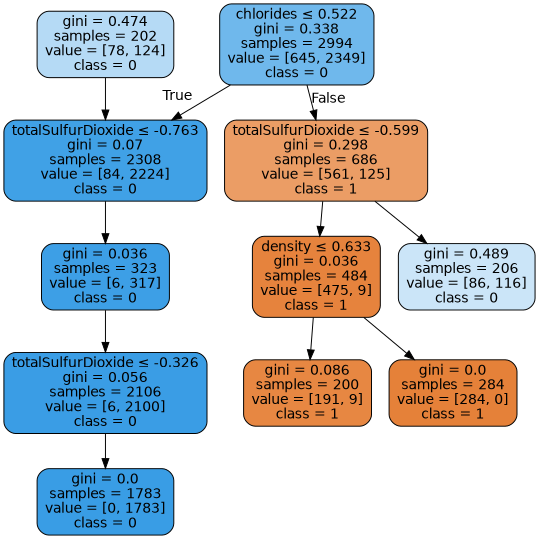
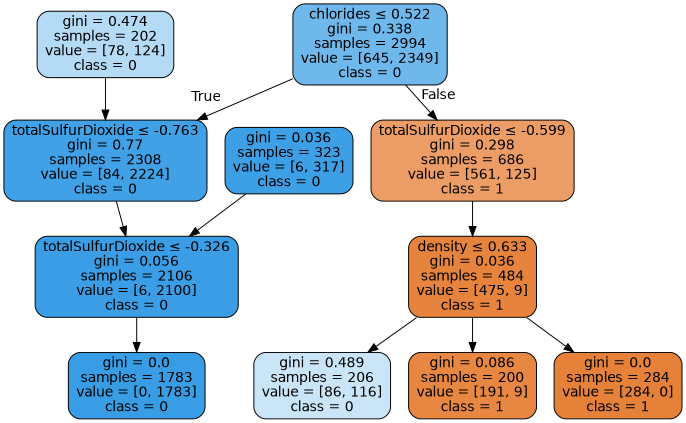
(105, 145) -> (105, 145)
(105, 217) -> (120, 214)
(397, 219) -> (396, 332)
